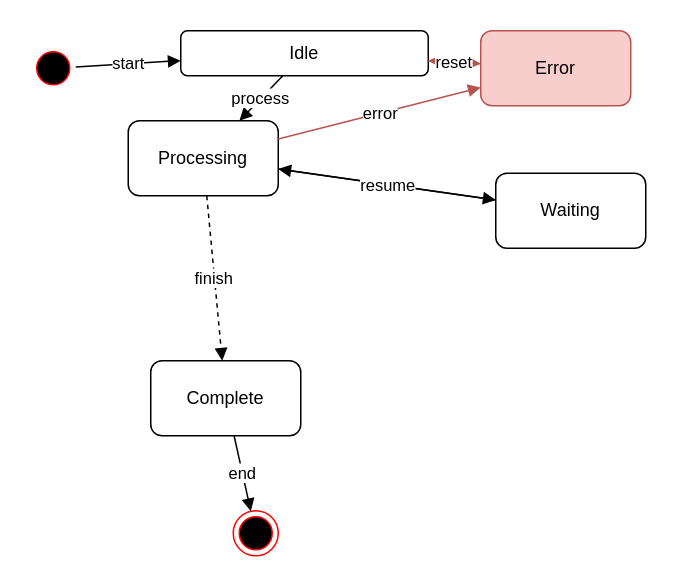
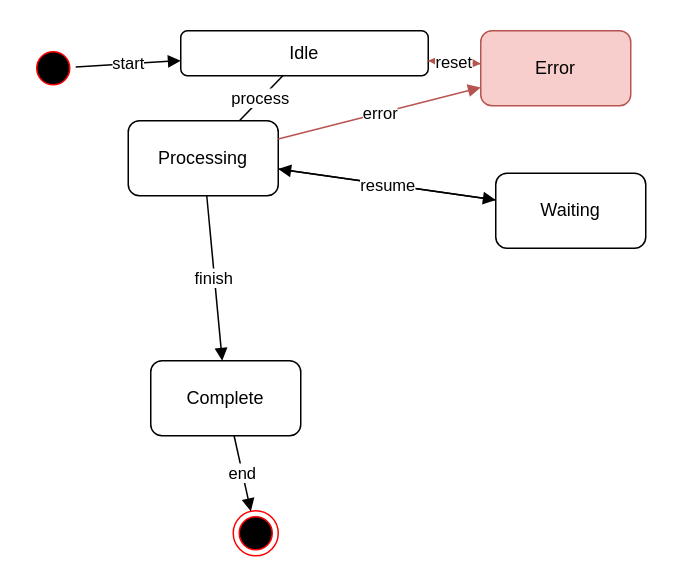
(249, 111) -> (245, 115)
(210, 232) -> (210, 232)
